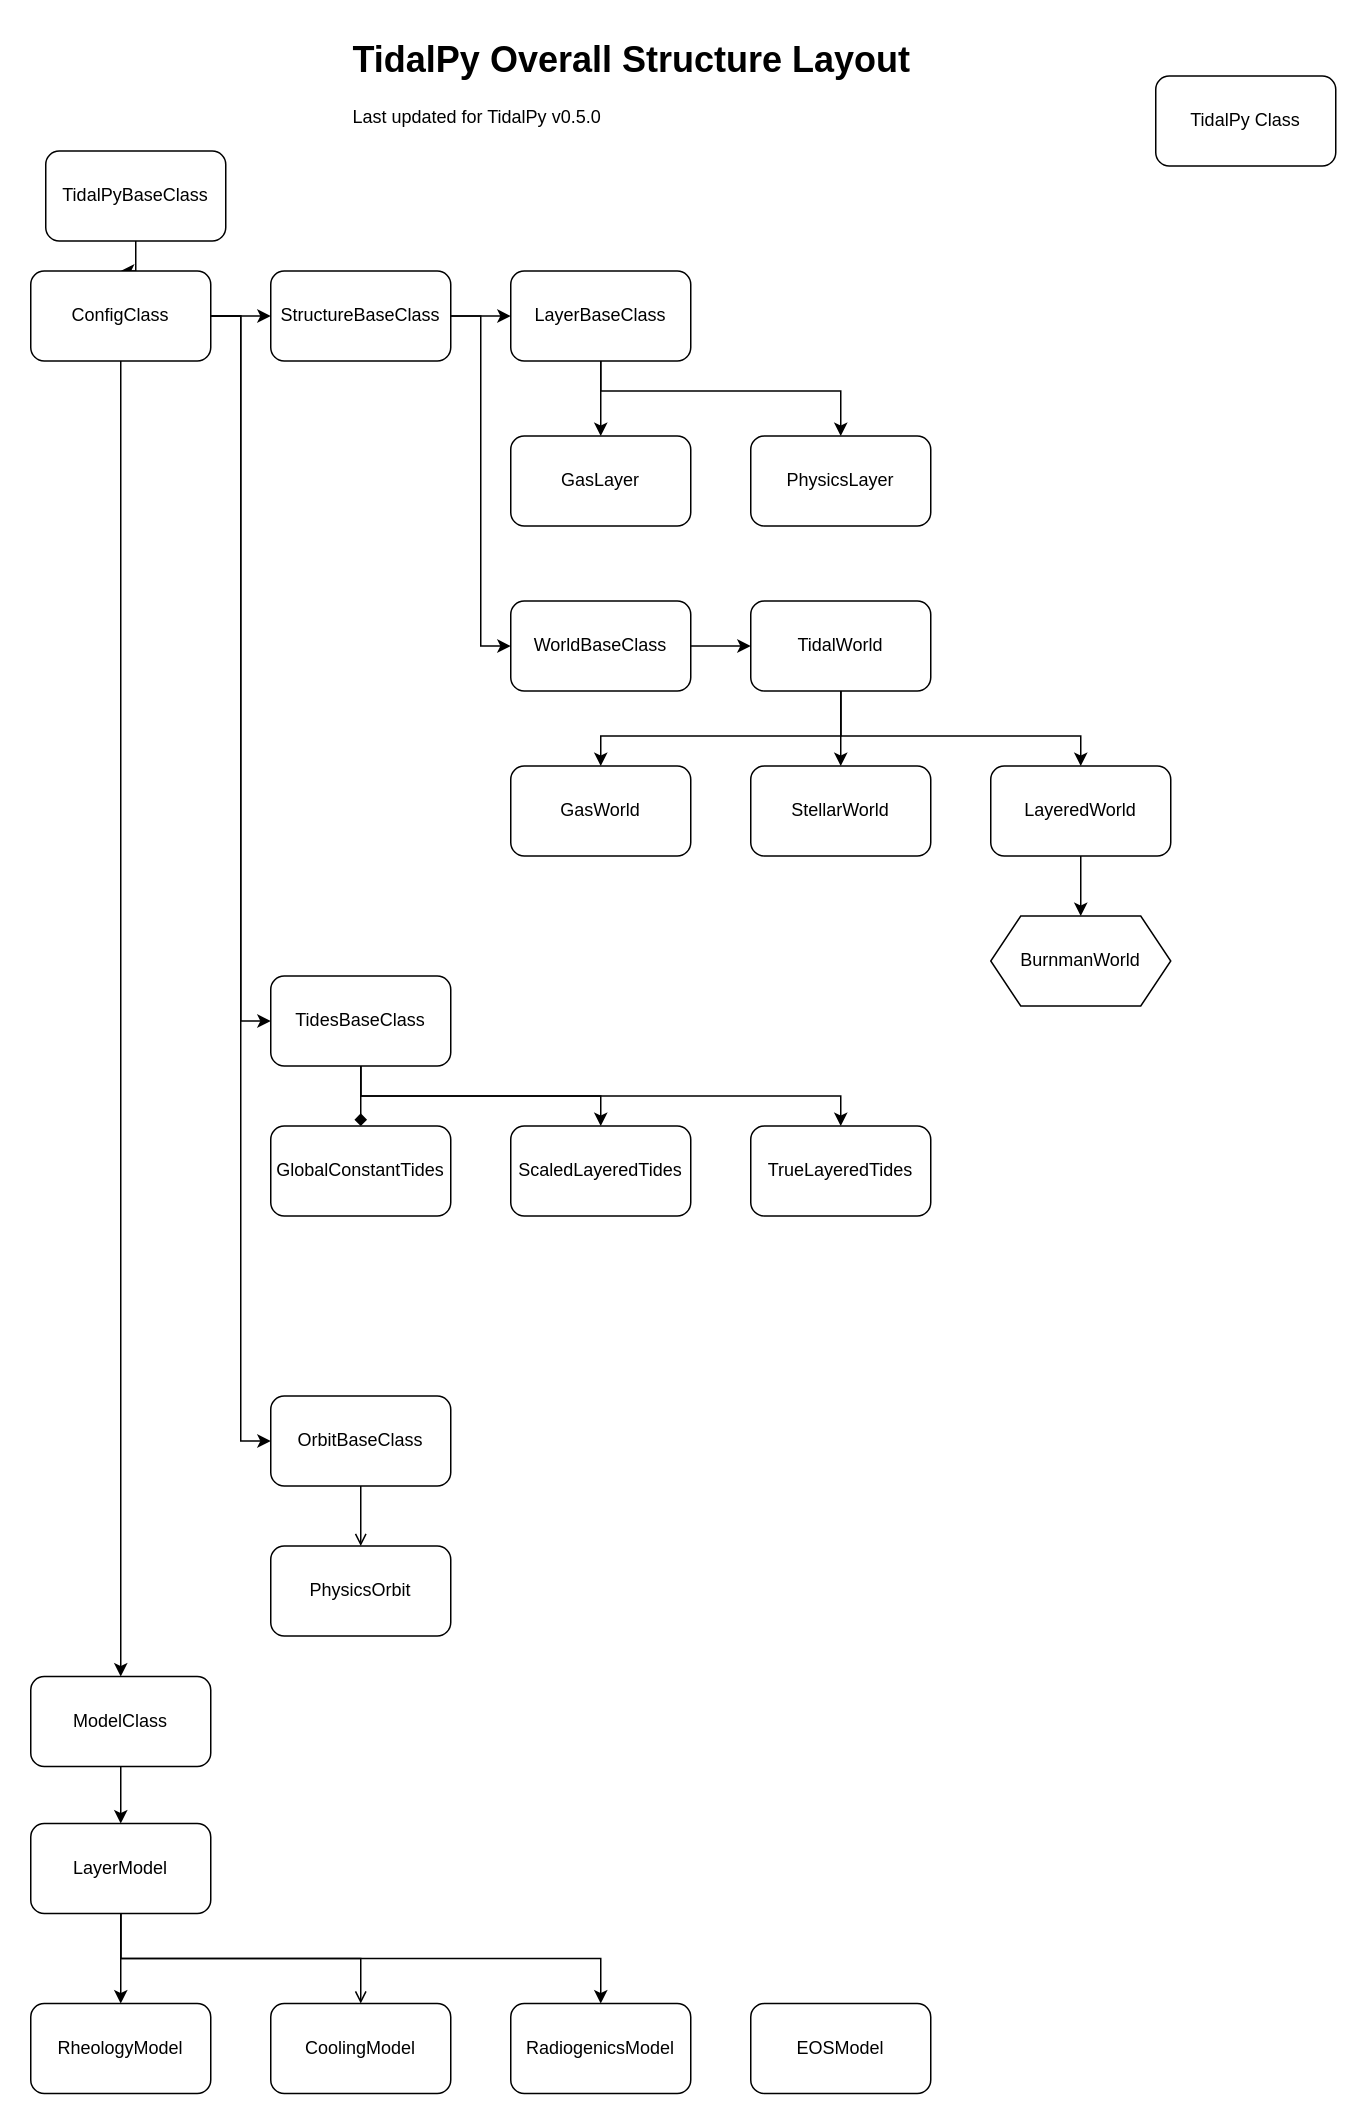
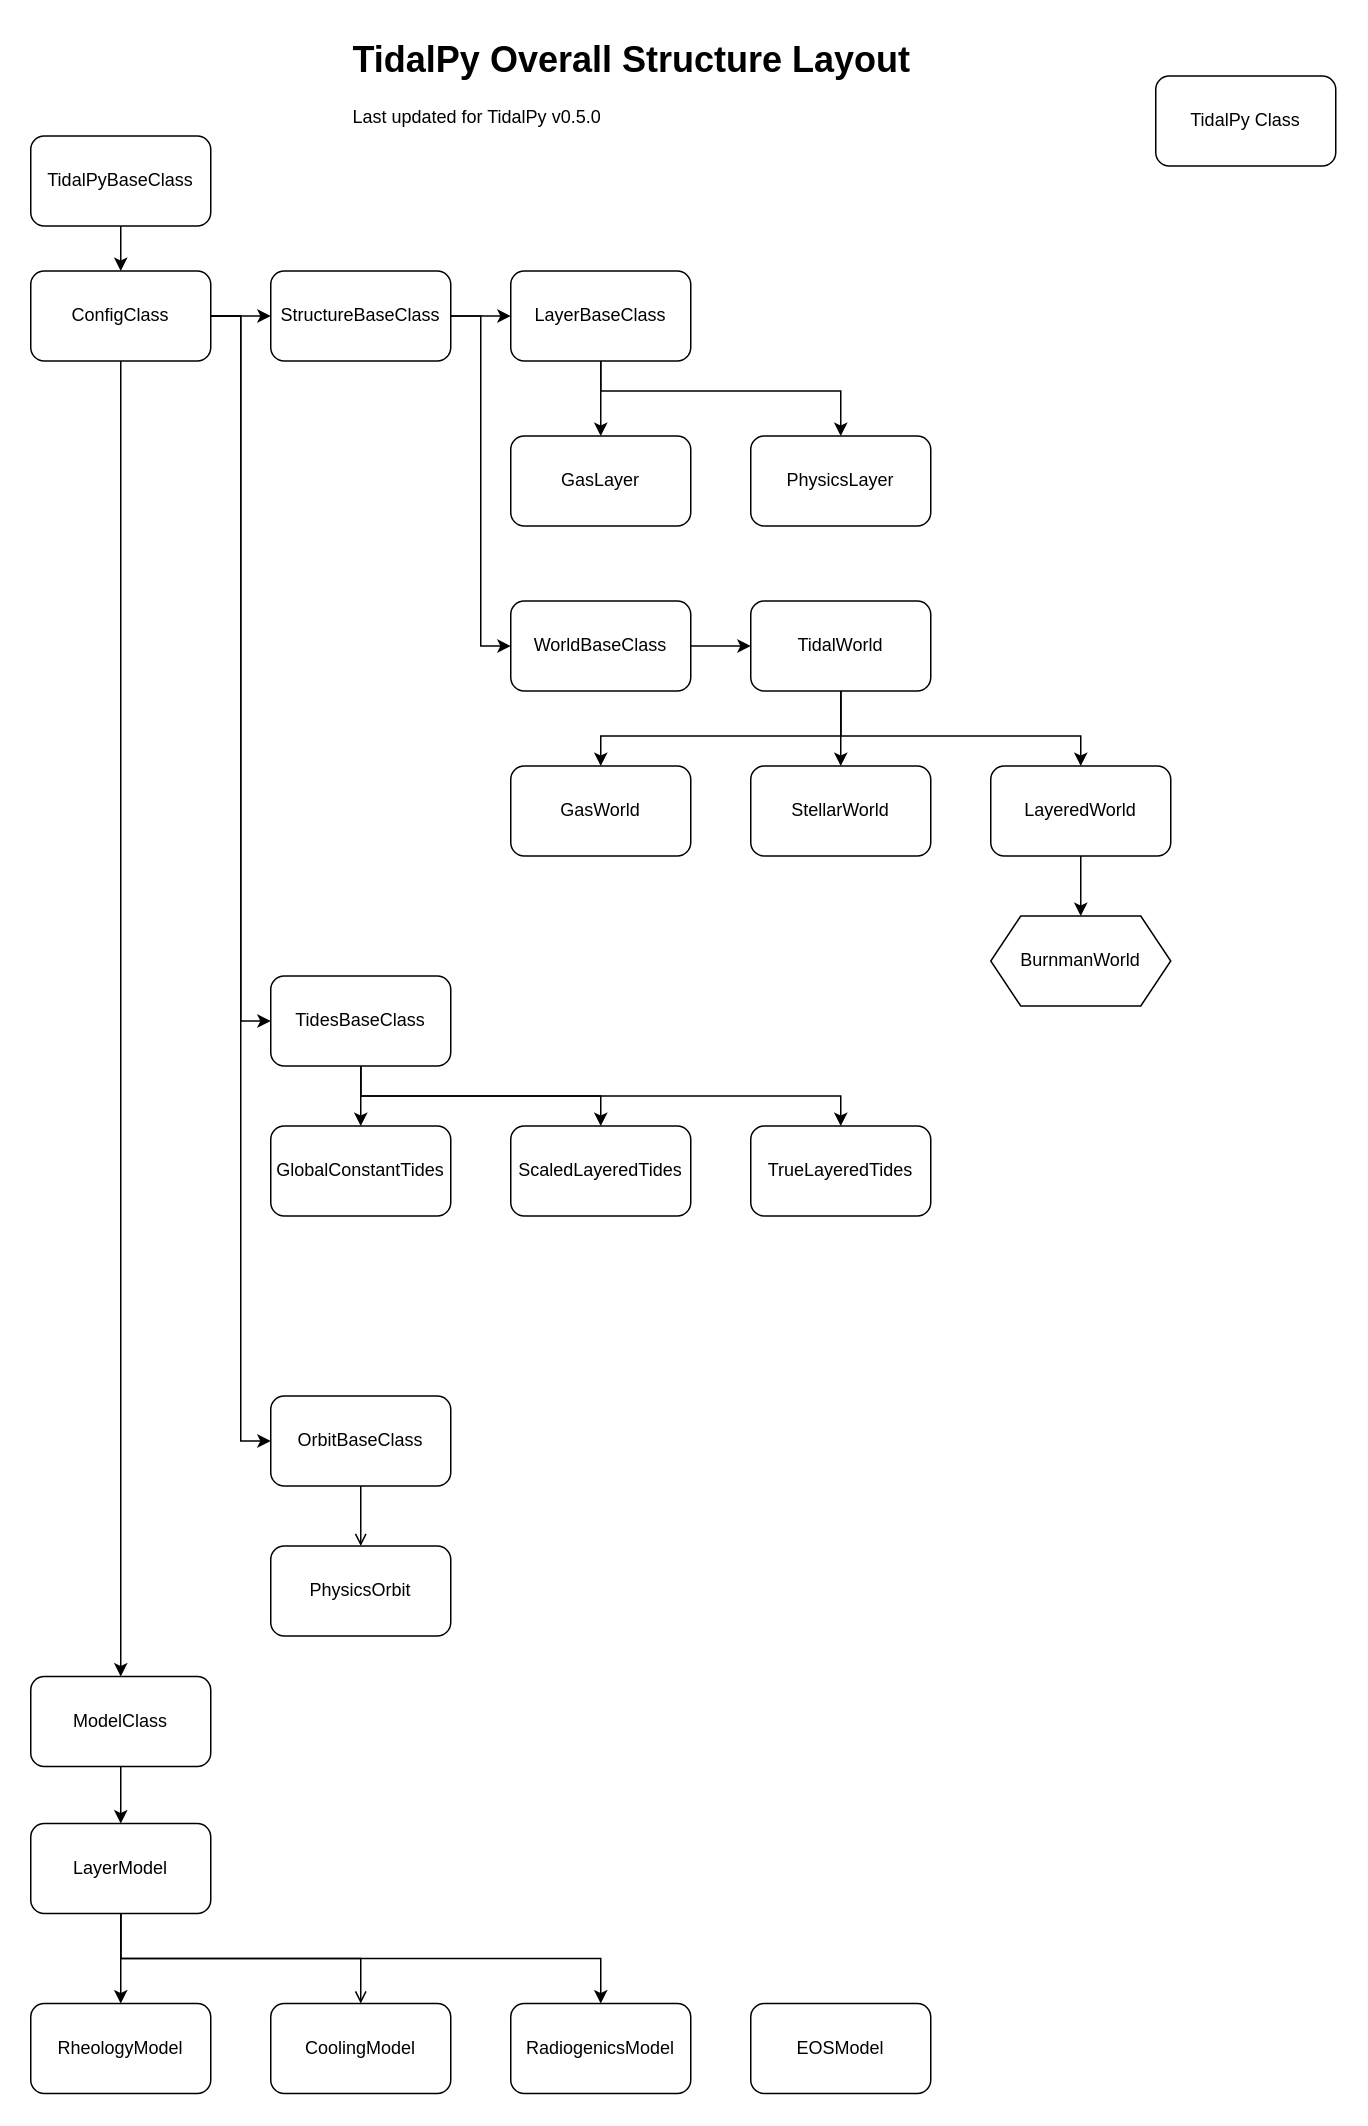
(136, 196) -> (121, 181)
(361, 1113) -> (361, 1114)
